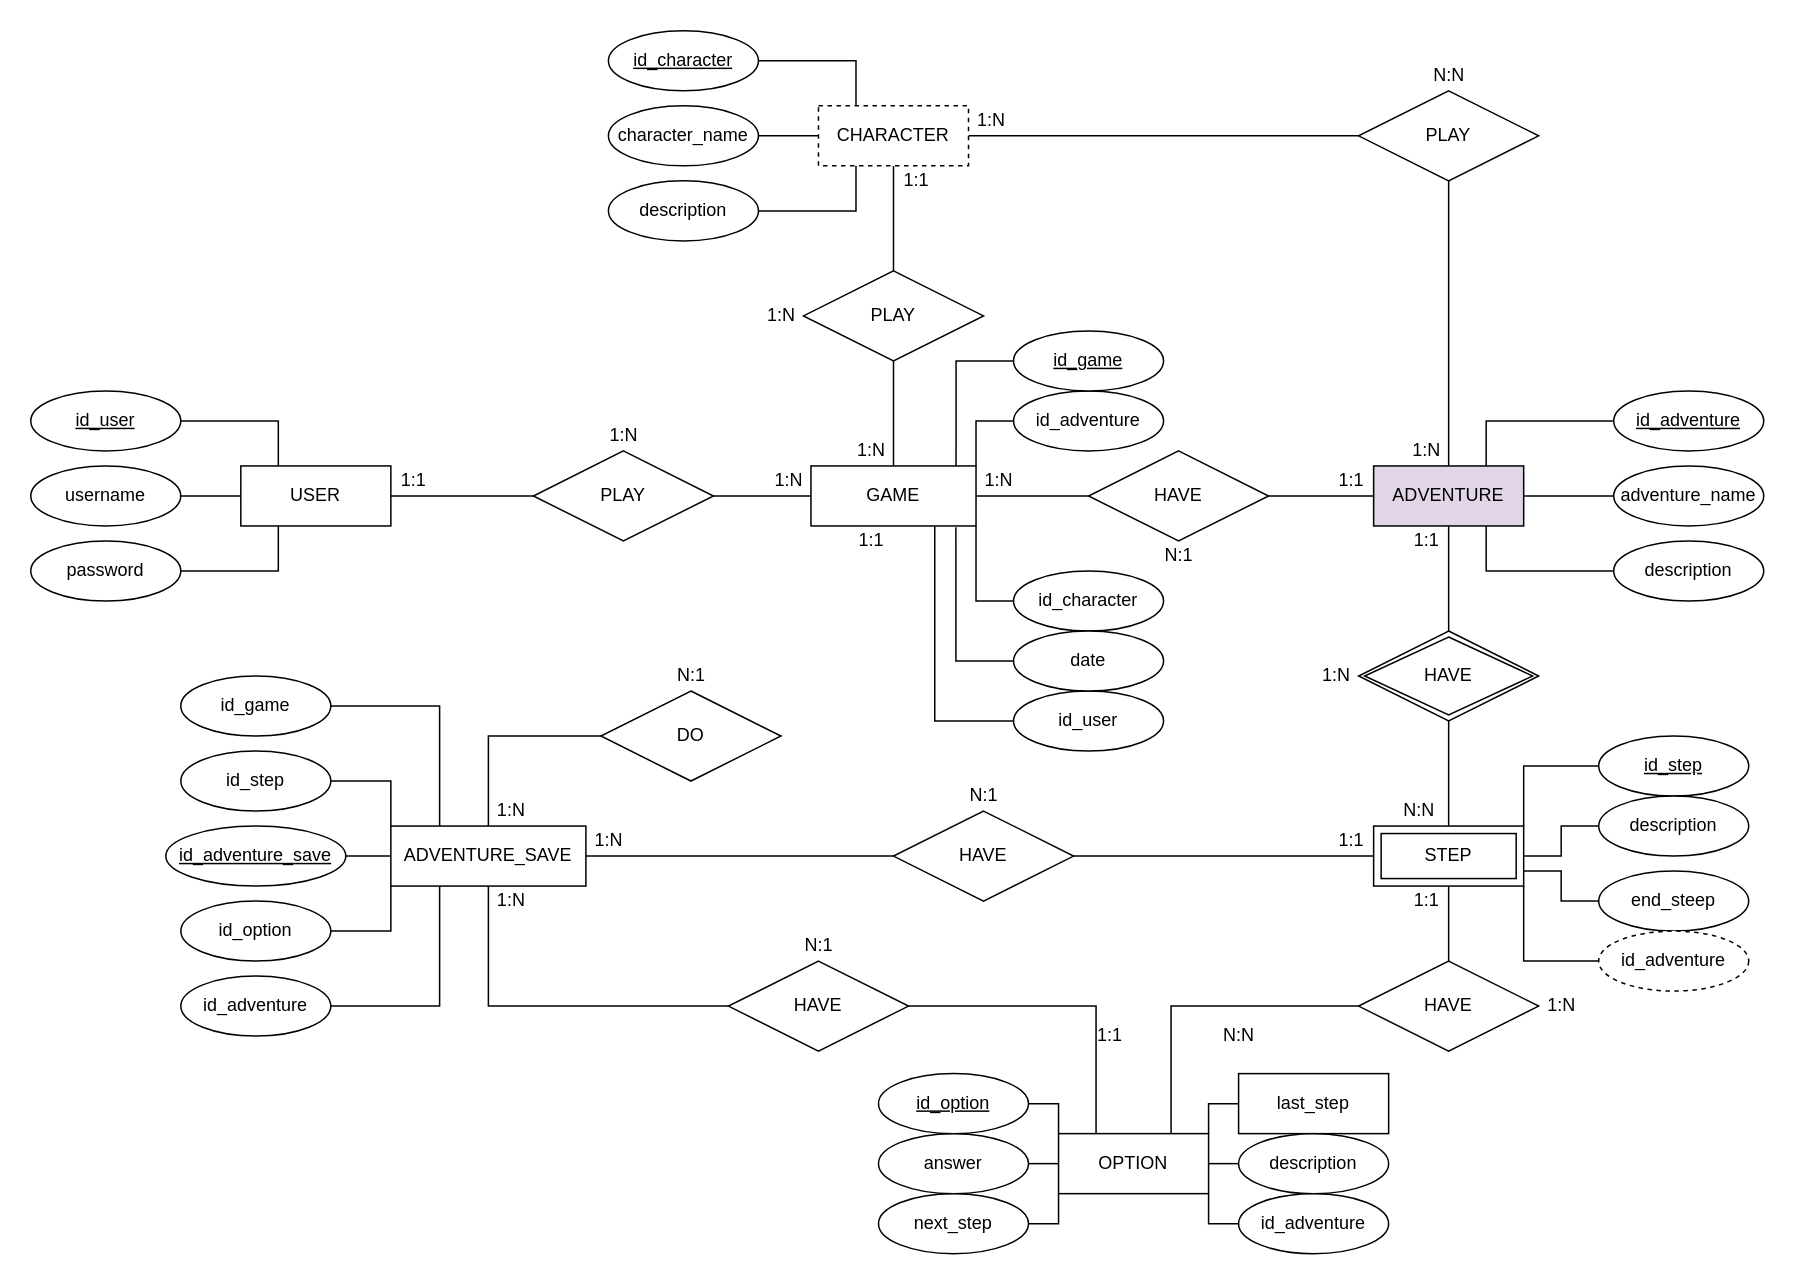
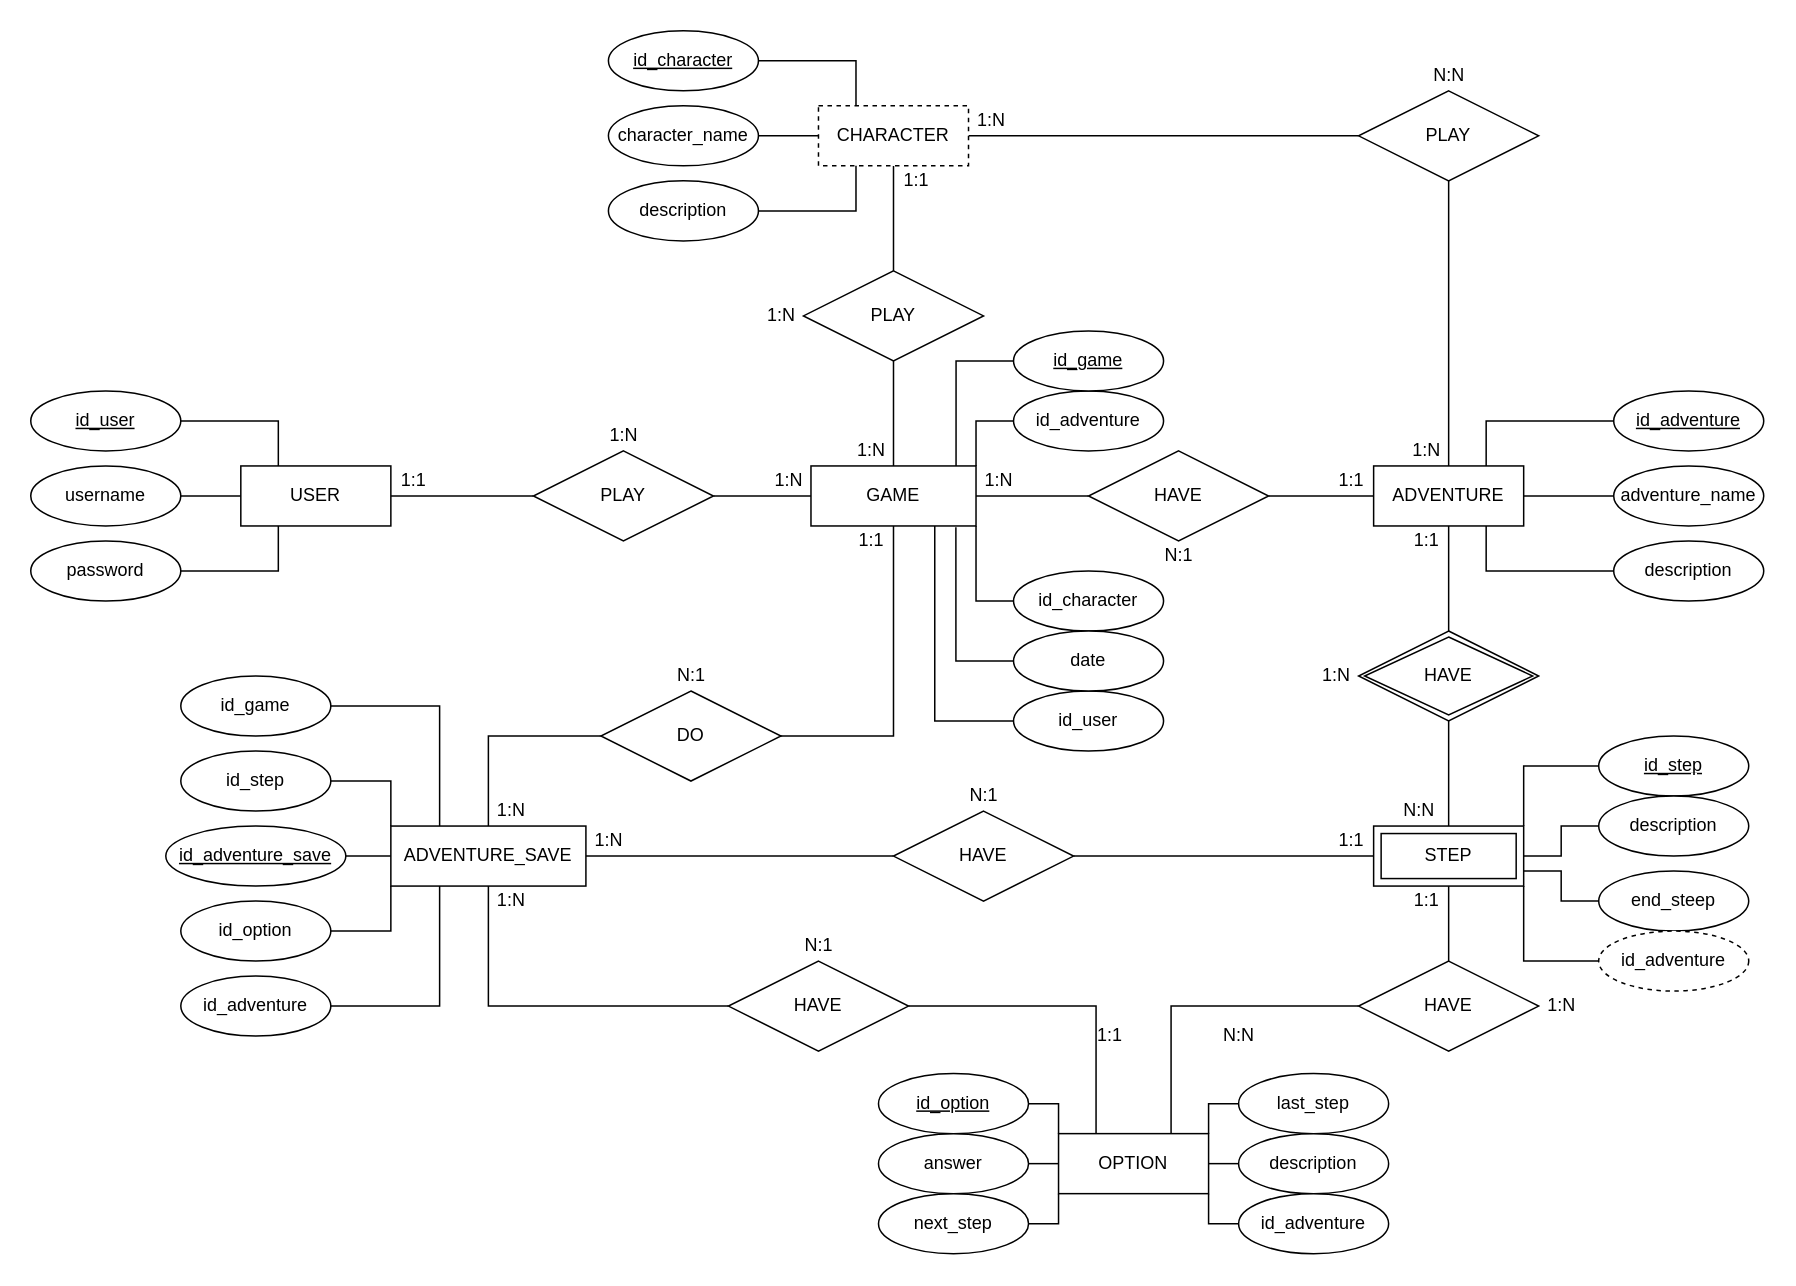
(1448, 496) -> (1448, 496)
none -> (893, 687)
(1313, 1103) -> (1313, 1103)
